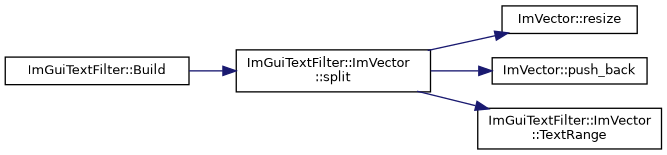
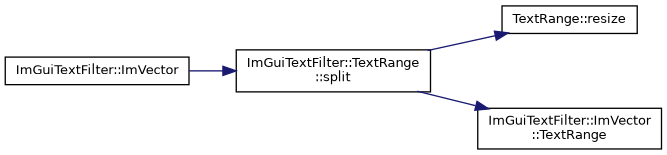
(570, 20) -> (570, 20)
(97, 71) -> (97, 71)
(333, 71) -> (333, 71)
(570, 71) -> none
